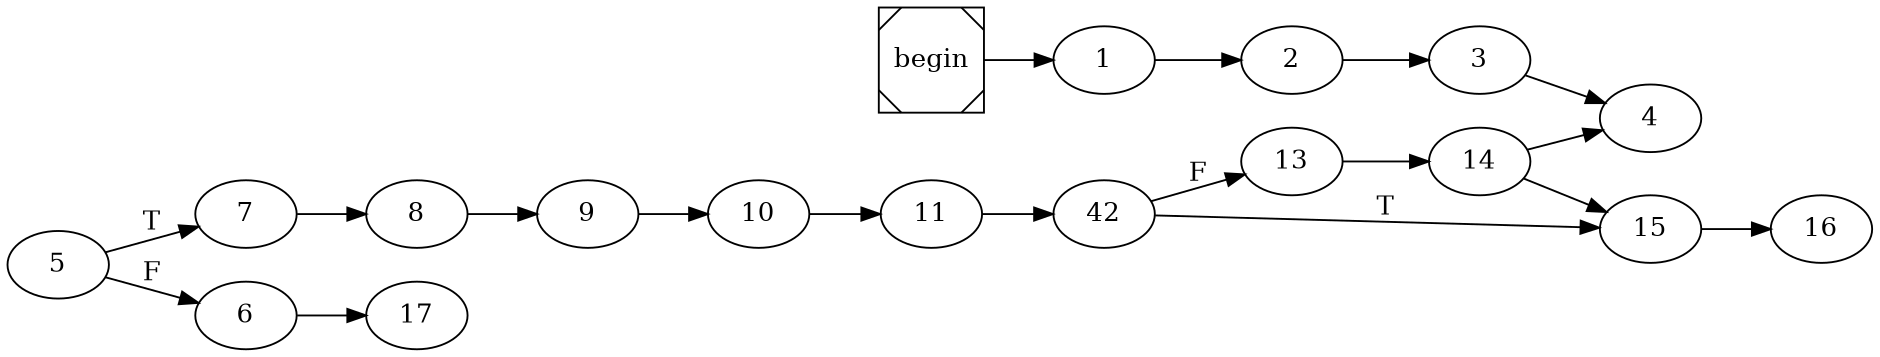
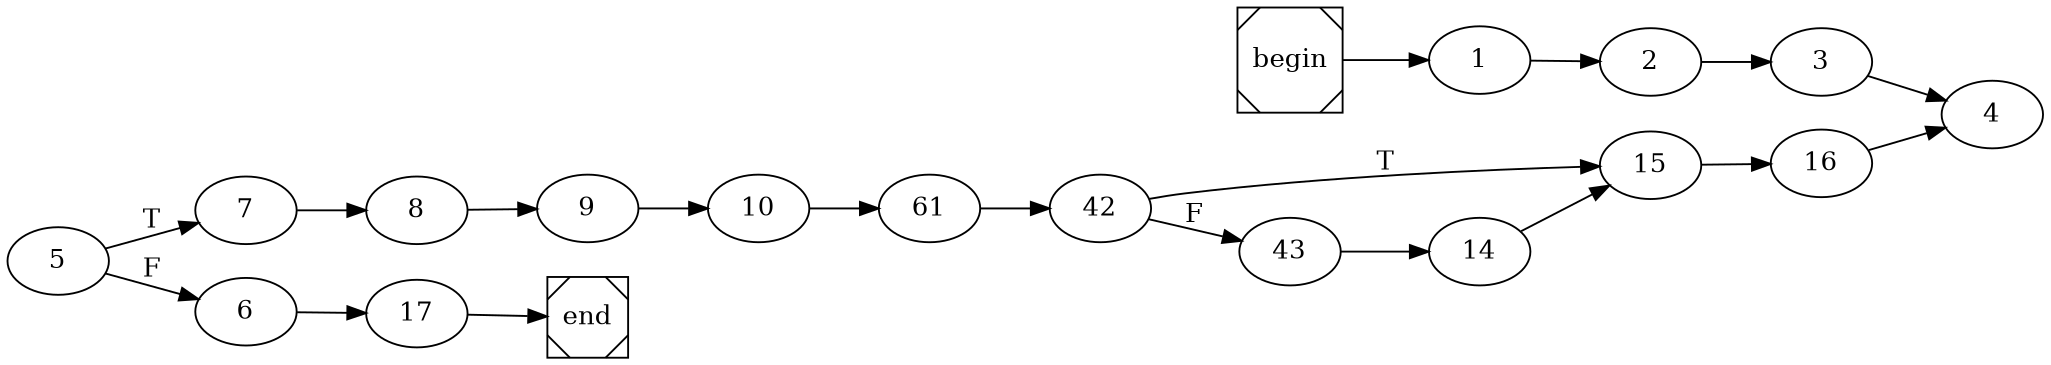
(1556, 142) -> (1898, 142)
(1292, 161) -> (1290, 252)
(931, 214) -> (929, 208)
none -> (588, 317)
